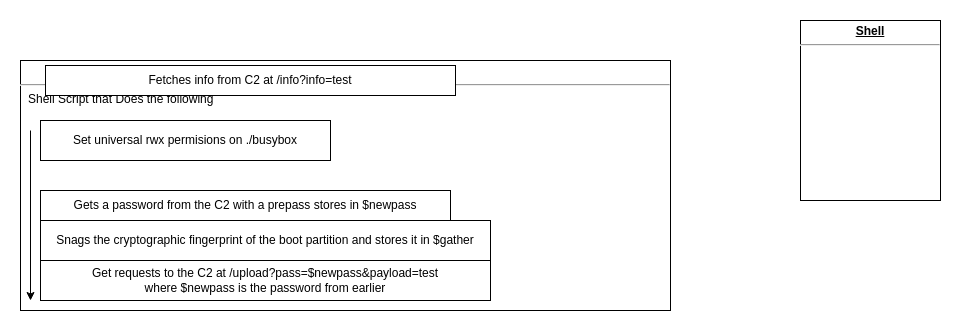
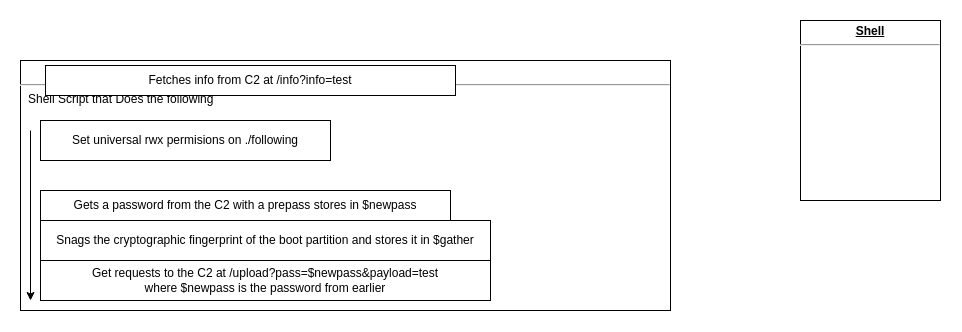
(186, 141) -> (186, 141)
